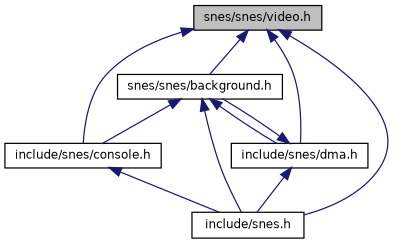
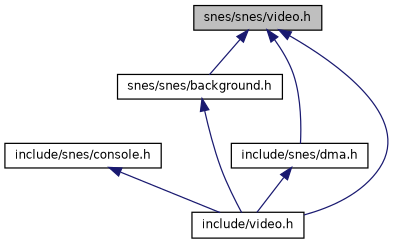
(111, 70) -> none
(251, 117) -> none
(136, 124) -> none
(248, 126) -> none
(248, 225) -> (248, 225)
